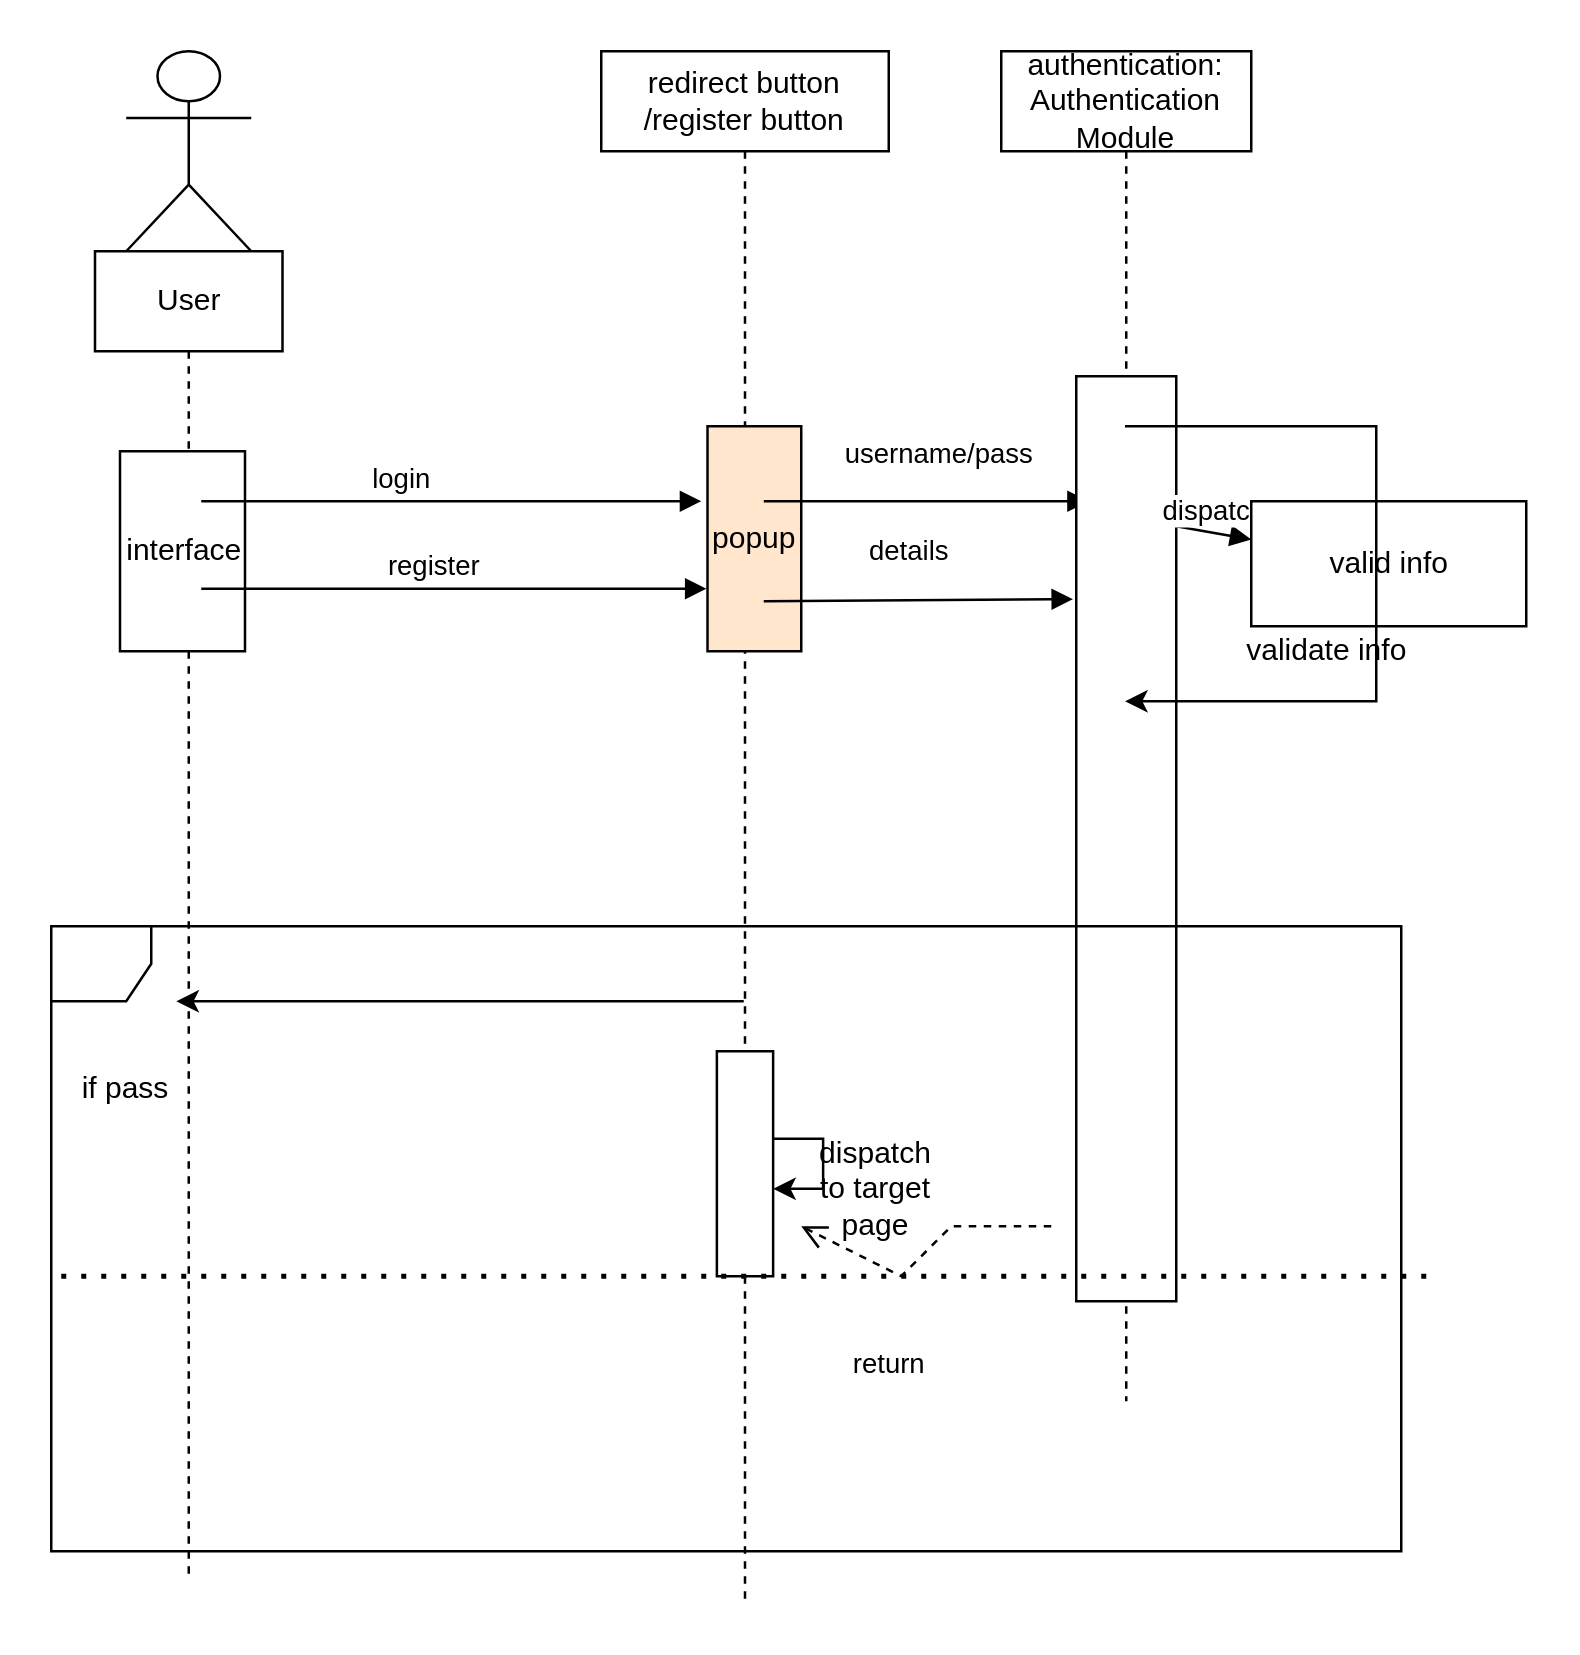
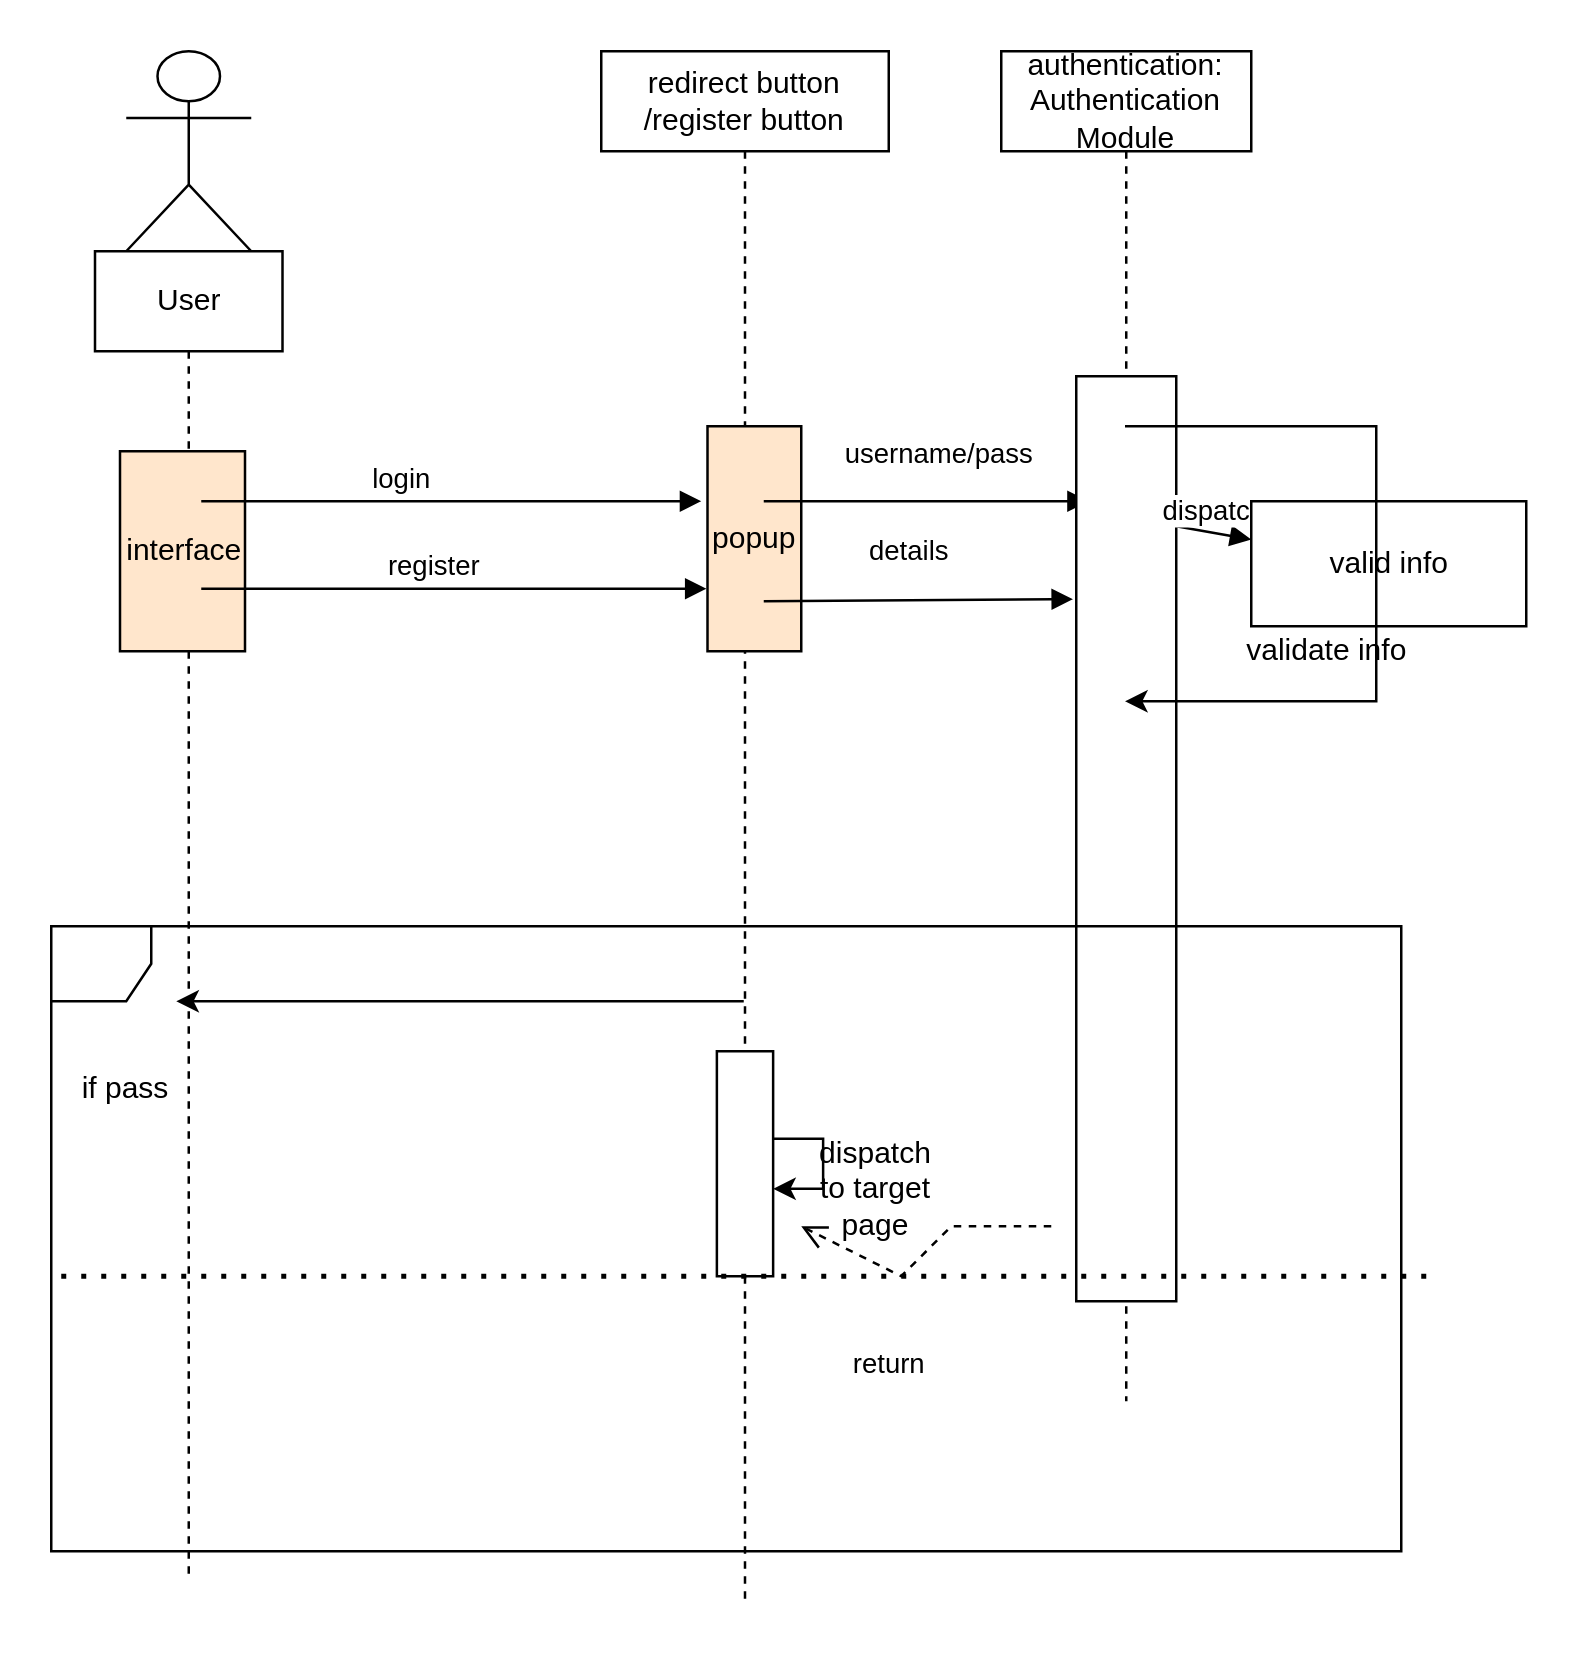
(183, 551) -> (183, 551)
